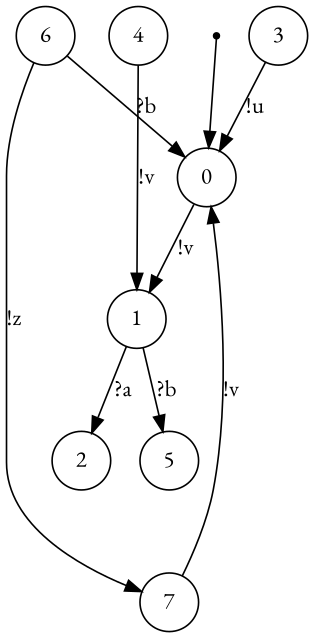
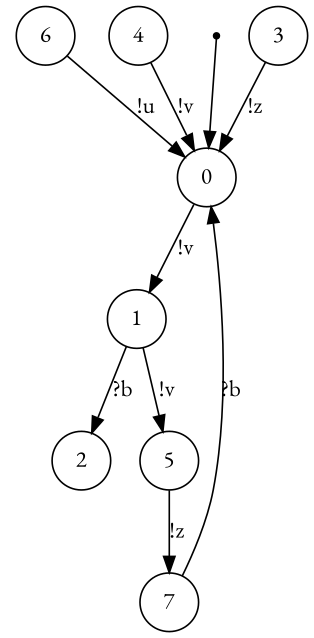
(146, 107) -> (146, 107)
(256, 107) -> (256, 107)
(138, 169) -> (169, 99)
(7, 351) -> (169, 523)
(123, 390) -> (123, 390)
(167, 390) -> (167, 390)
(231, 390) -> (231, 390)
